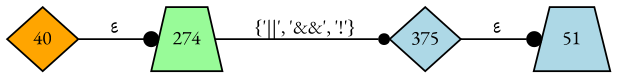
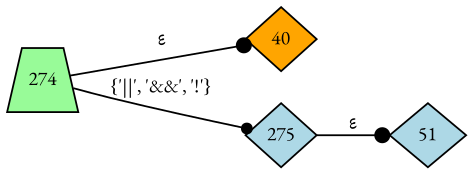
(111, 39) -> (153, 61)
(425, 39) -> (281, 135)
(572, 39) -> (428, 135)
